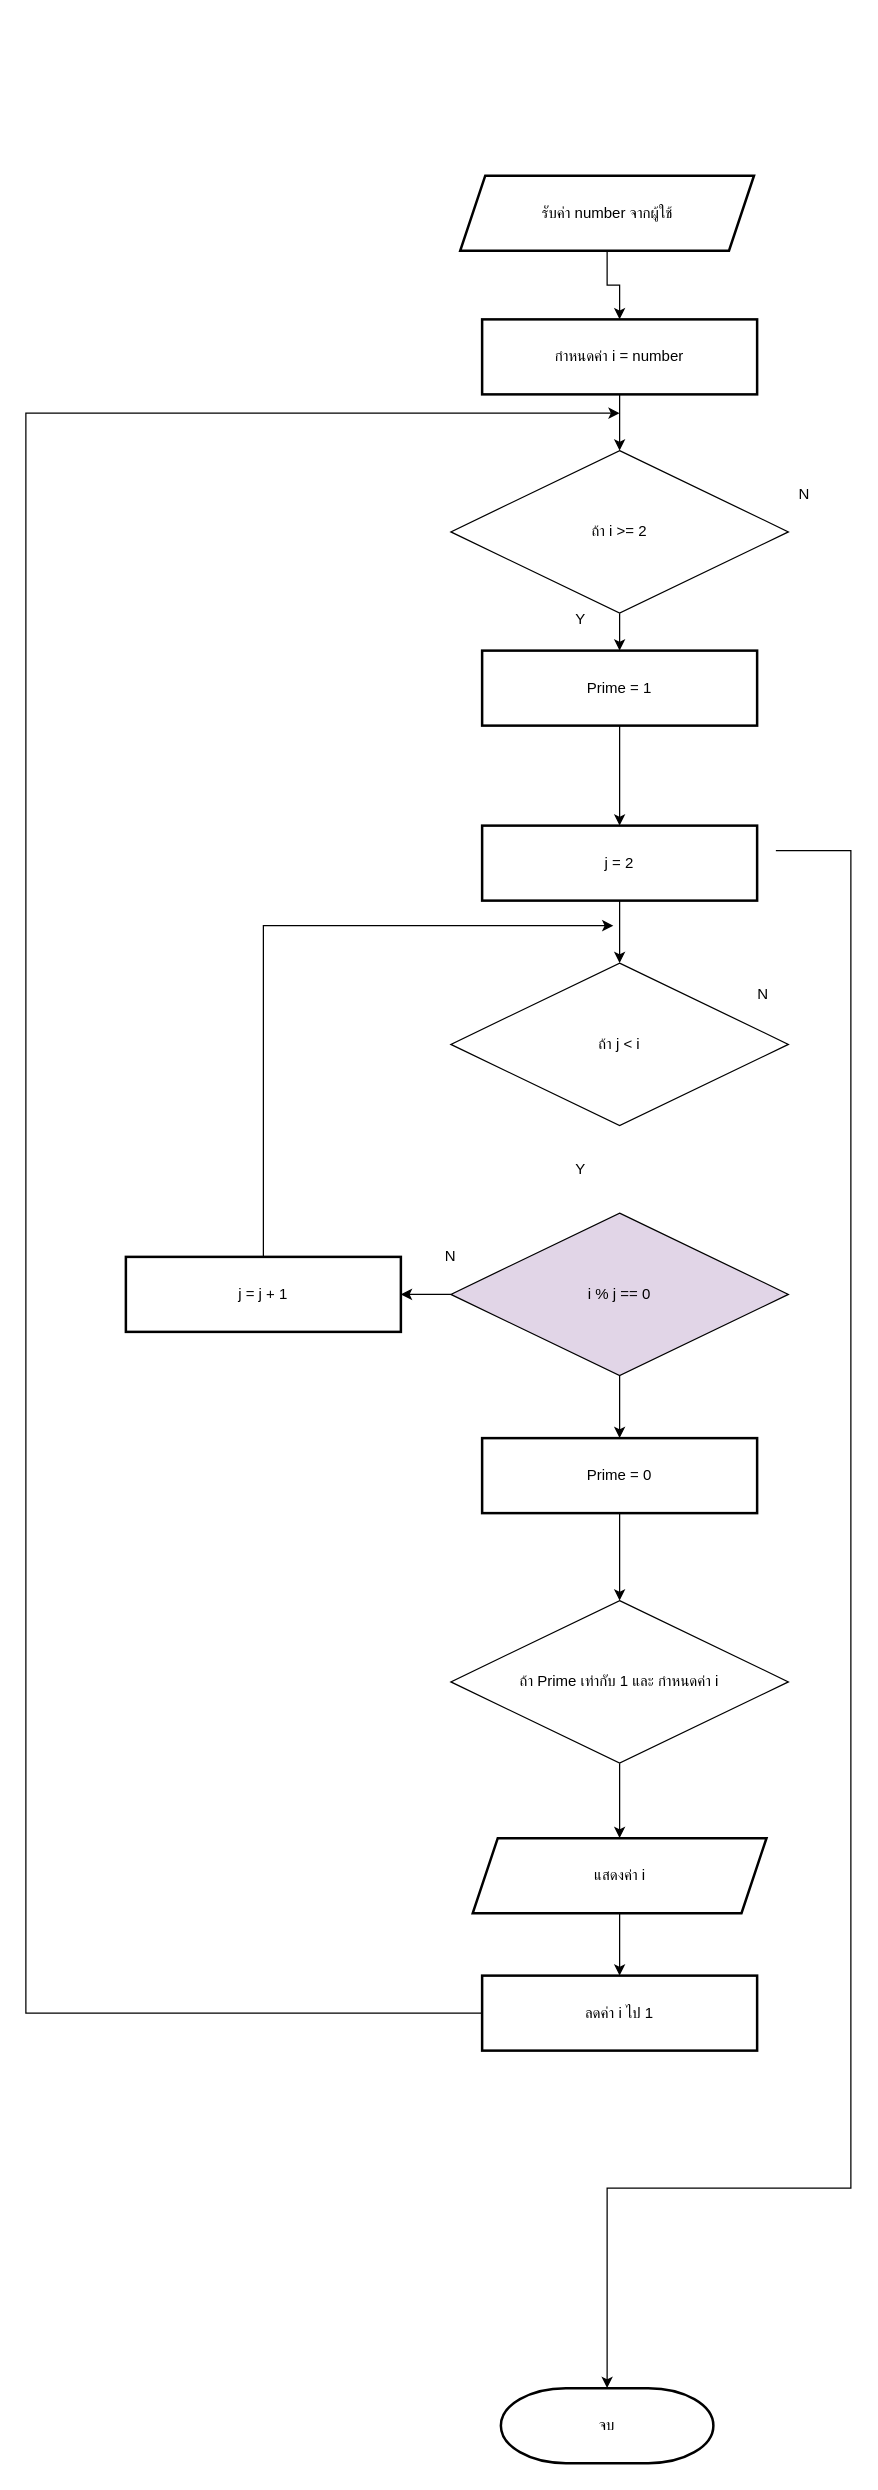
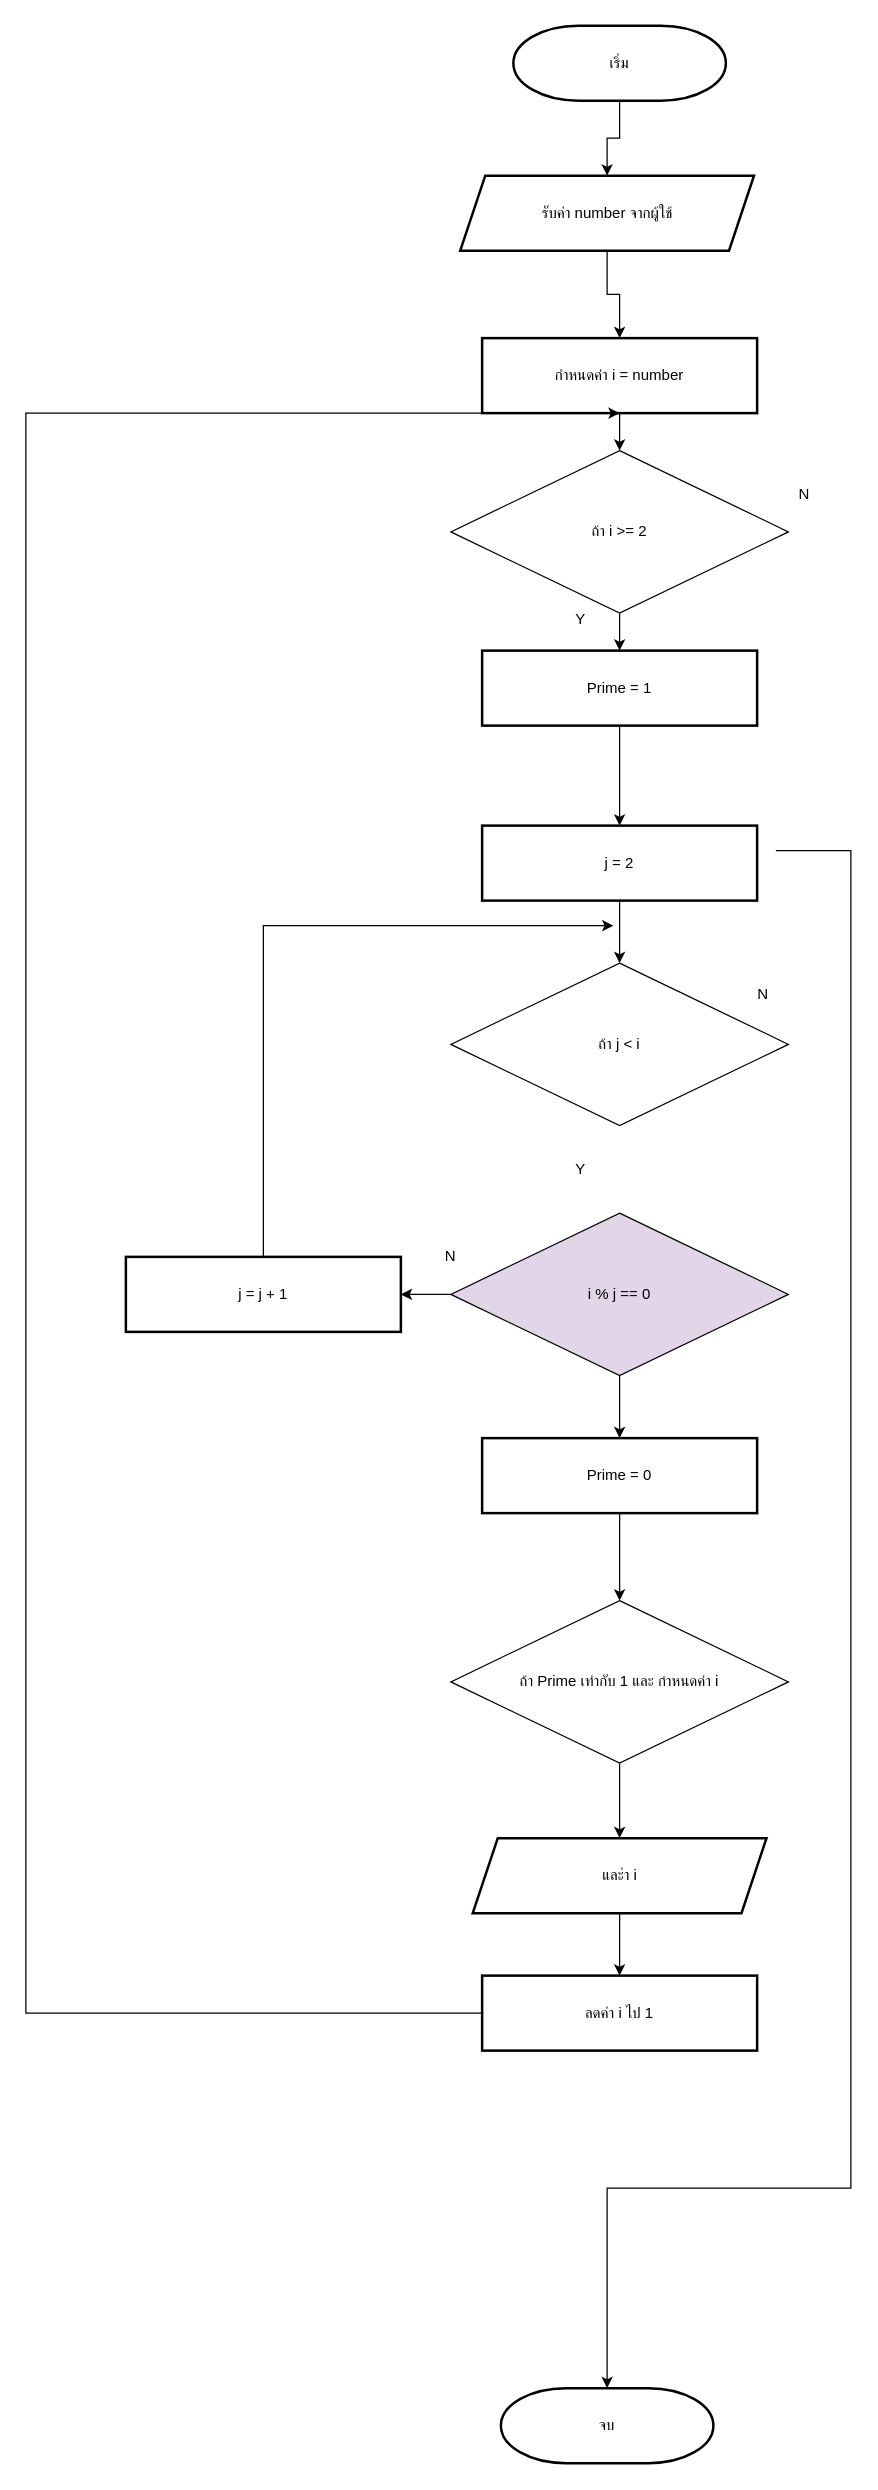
none -> (619, 63)
none -> (617, 138)
(619, 357) -> (619, 376)
(620, 1876) -> (620, 1876)
